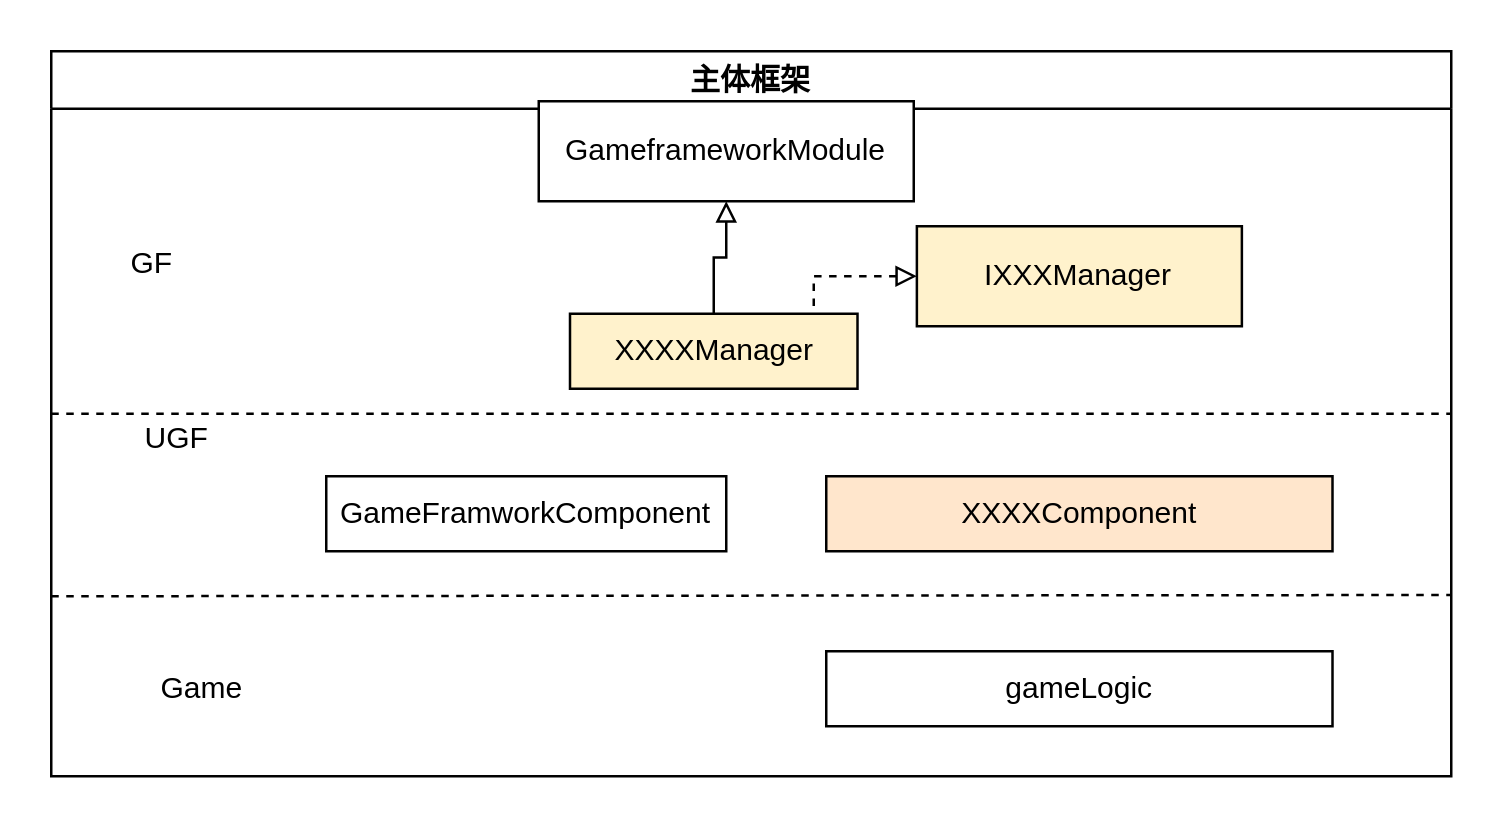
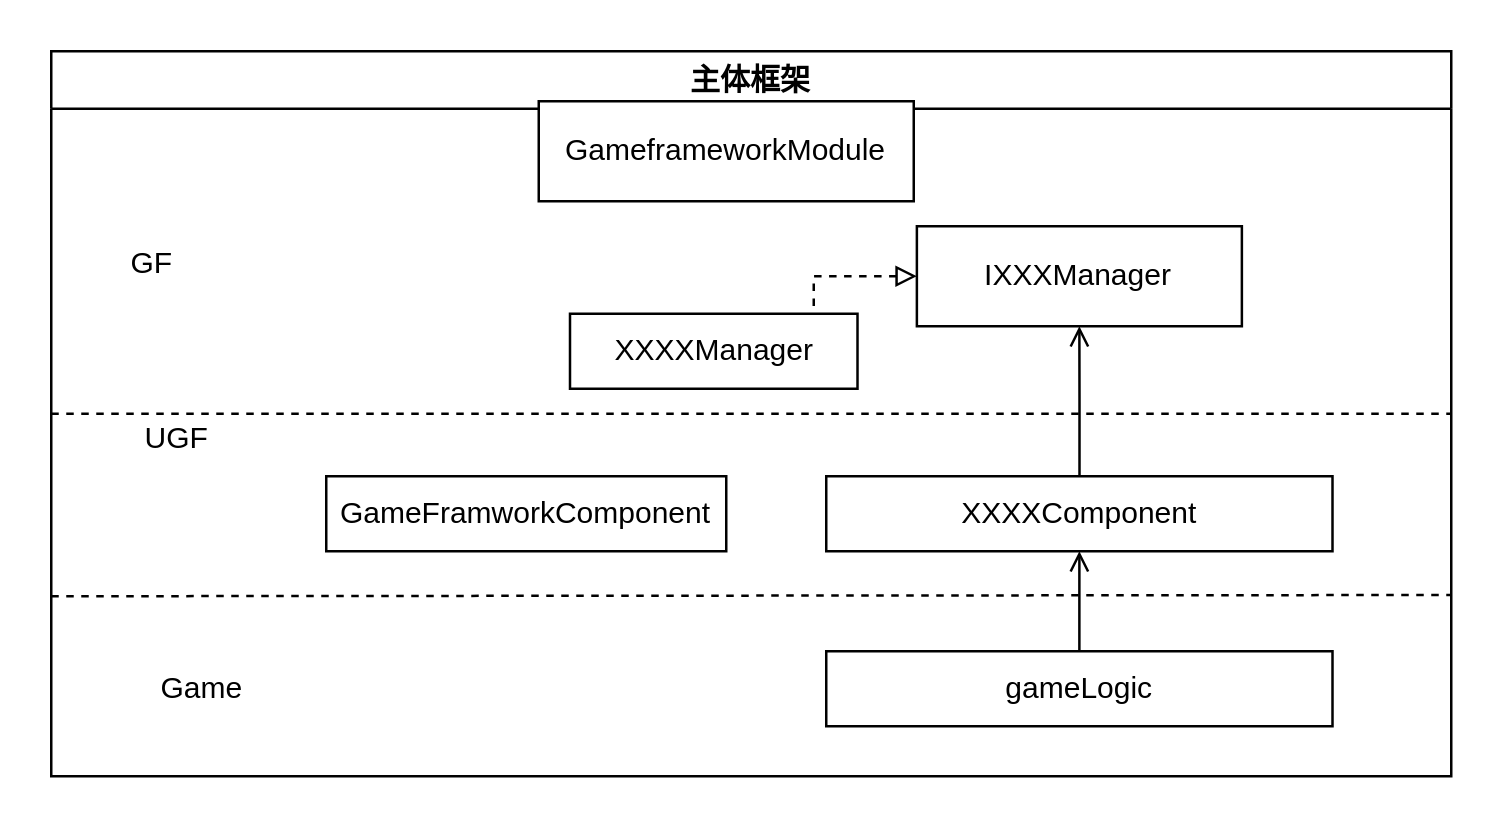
(714, 262) -> none
(1079, 276) -> (1079, 276)
(714, 351) -> (714, 351)
none -> (1079, 371)
(1079, 514) -> (1079, 514)
none -> (1079, 625)
